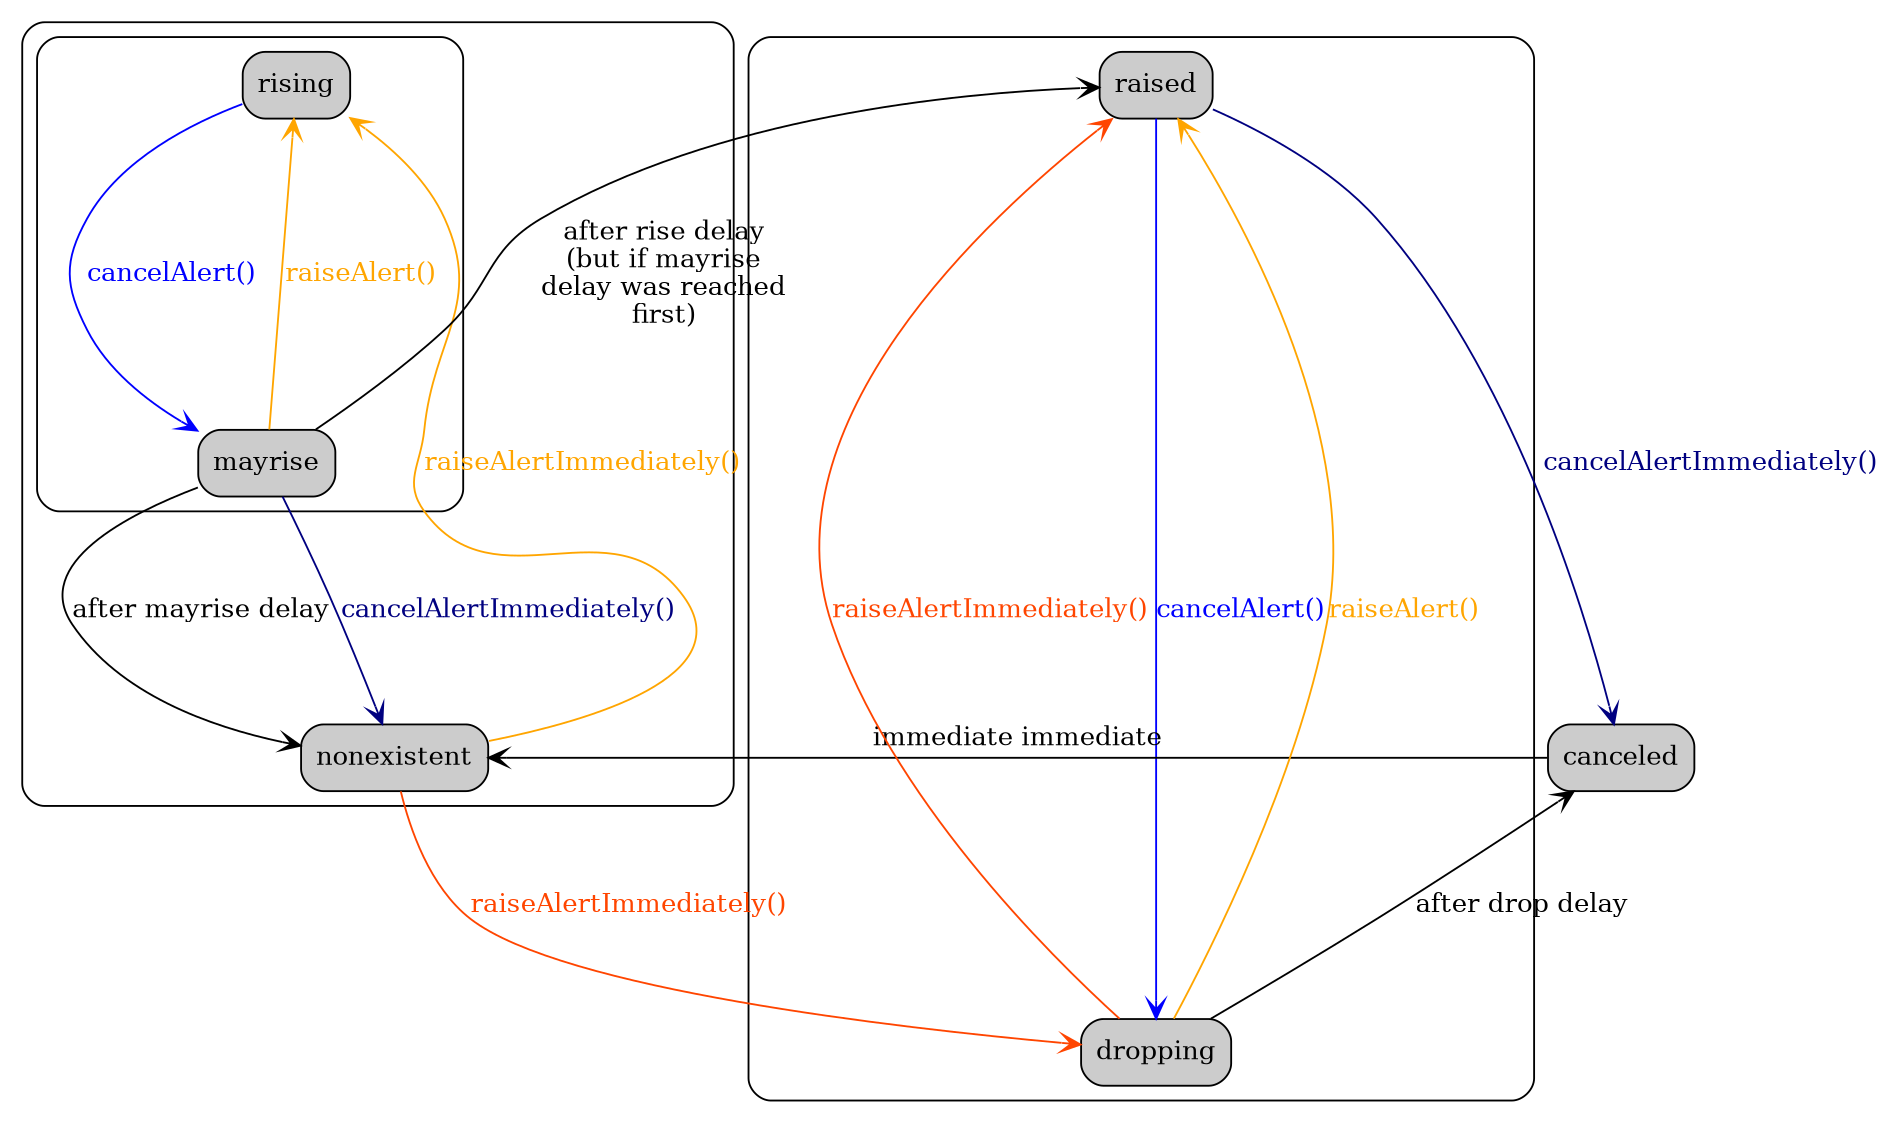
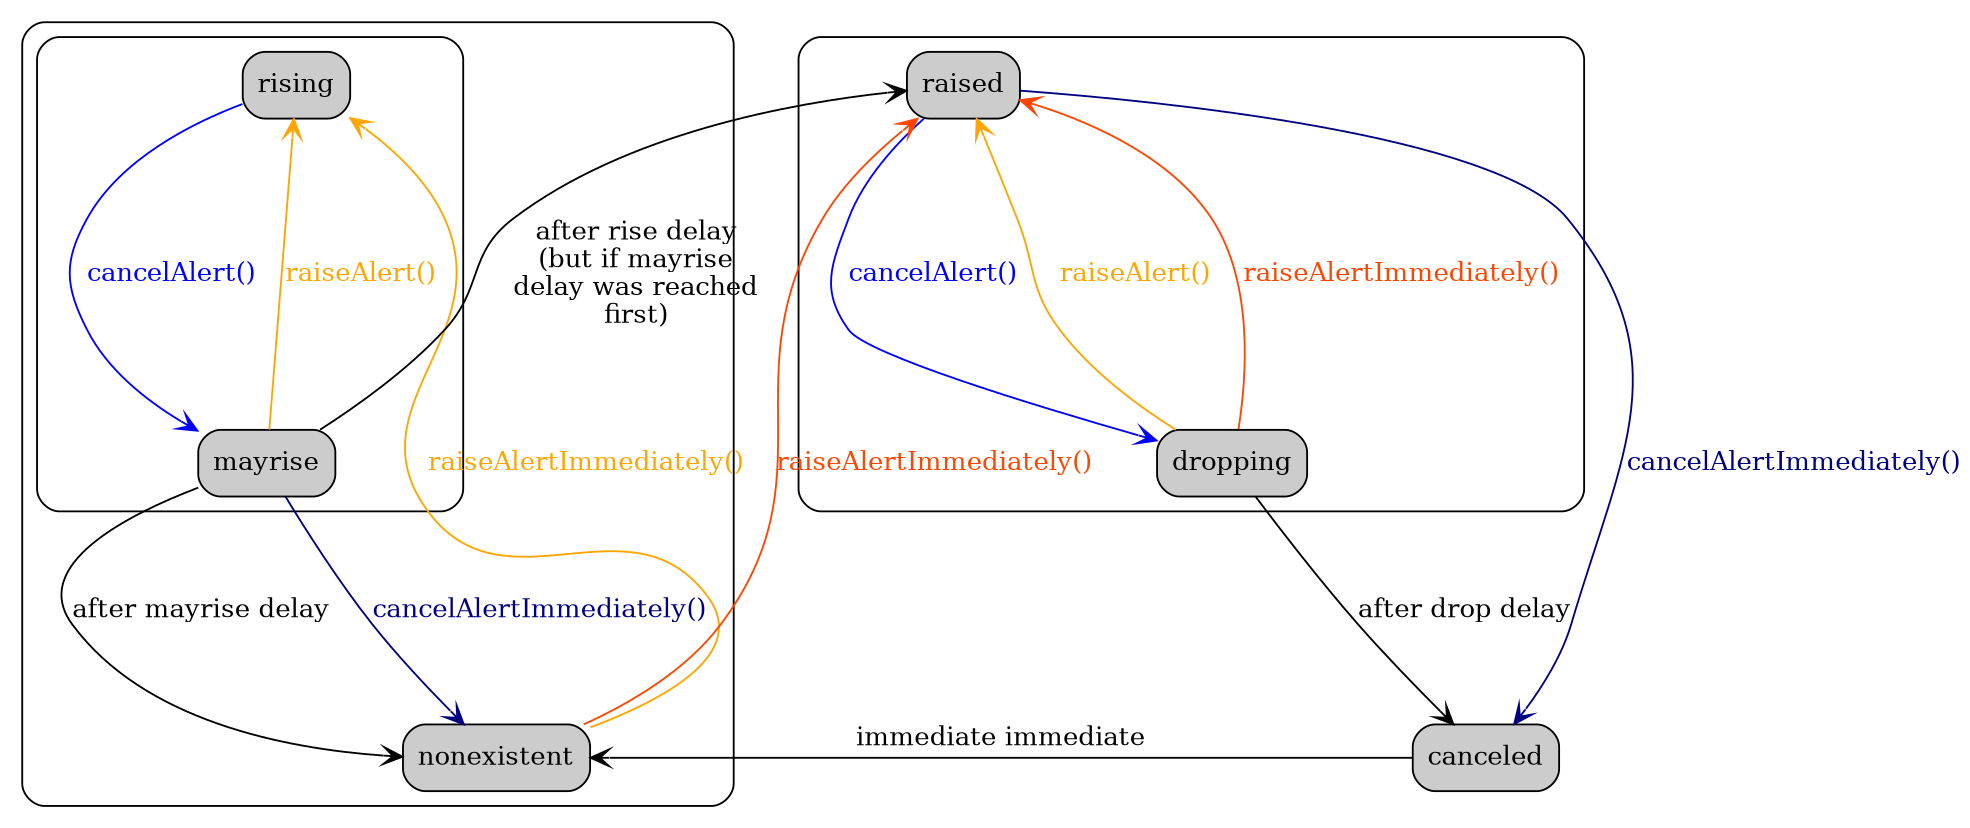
(687, 992) -> (778, 450)
